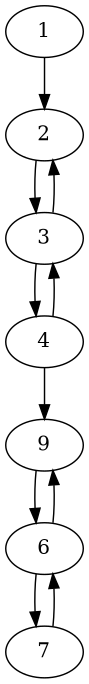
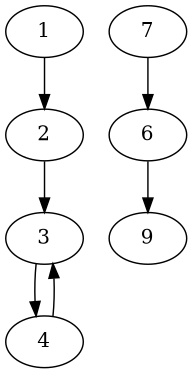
(54, 194) -> none
(45, 386) -> none
(35, 489) -> none
(35, 593) -> none
